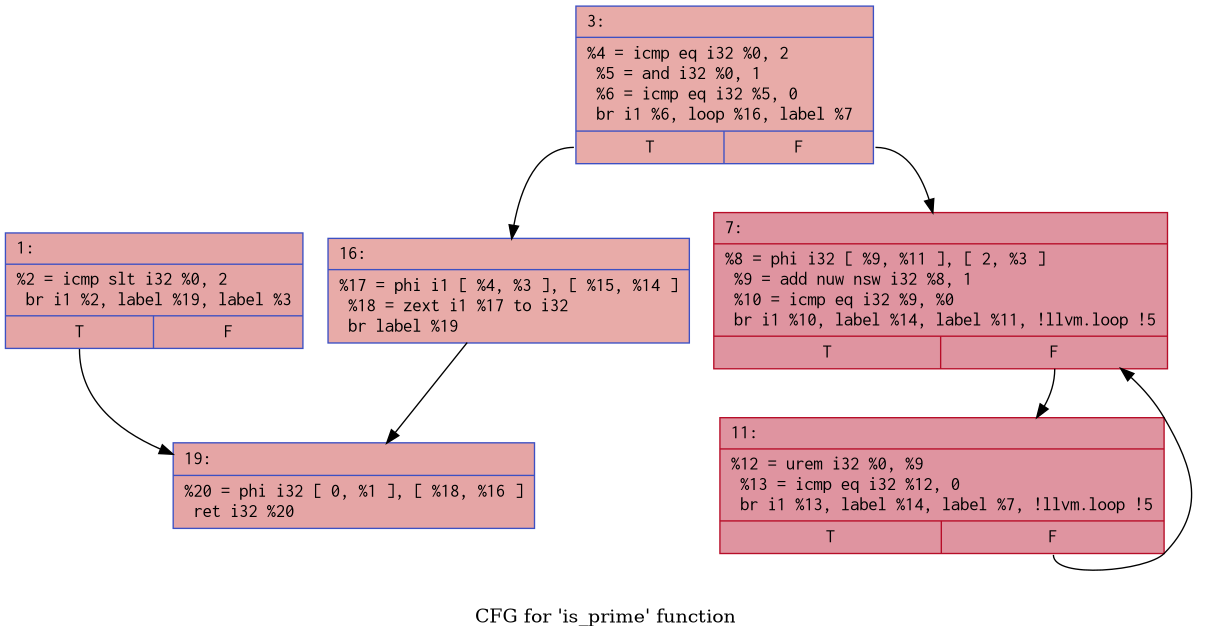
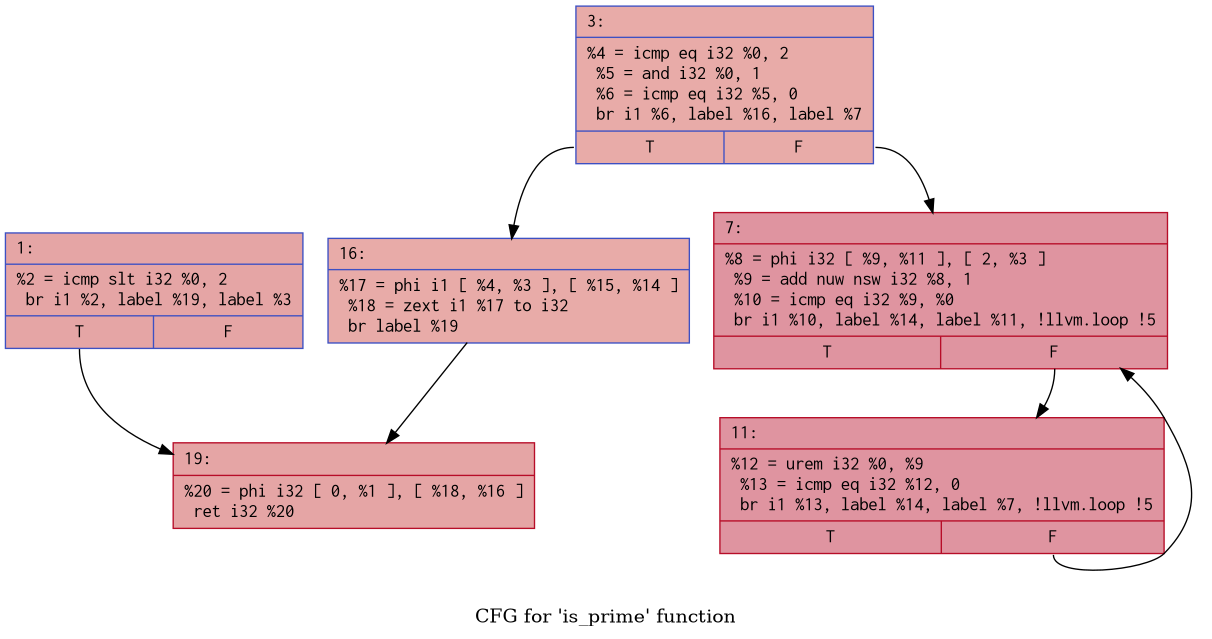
(720, 114) -> (725, 114)
(354, 486) -> (354, 486)
